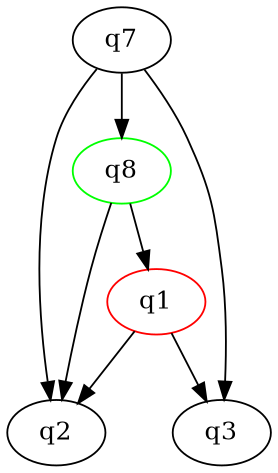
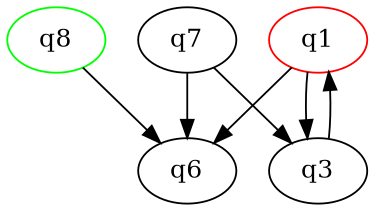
(122, 97) -> none
(137, 227) -> (330, 114)
(56, 433) -> (187, 171)
